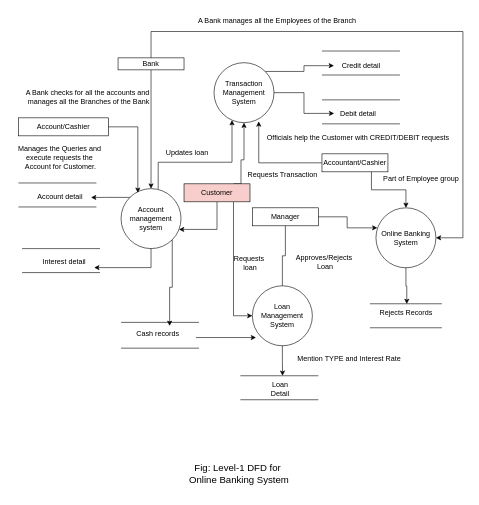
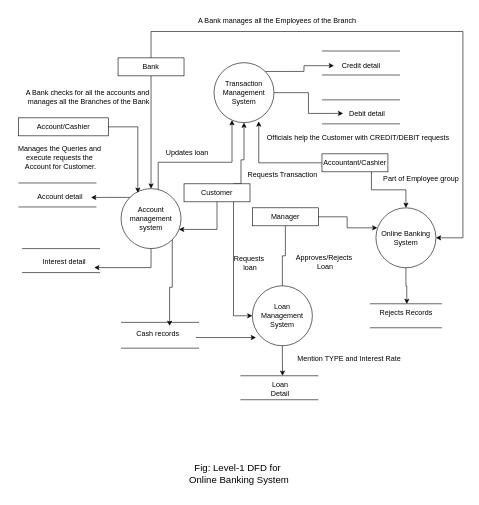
(151, 64) -> (151, 67)
(358, 114) -> (367, 114)
(217, 193) -> (217, 193)
